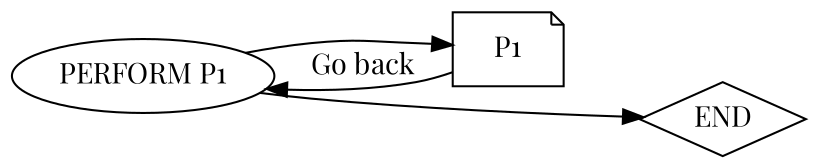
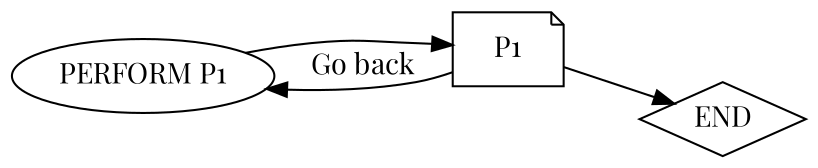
(441, 108) -> (609, 82)
